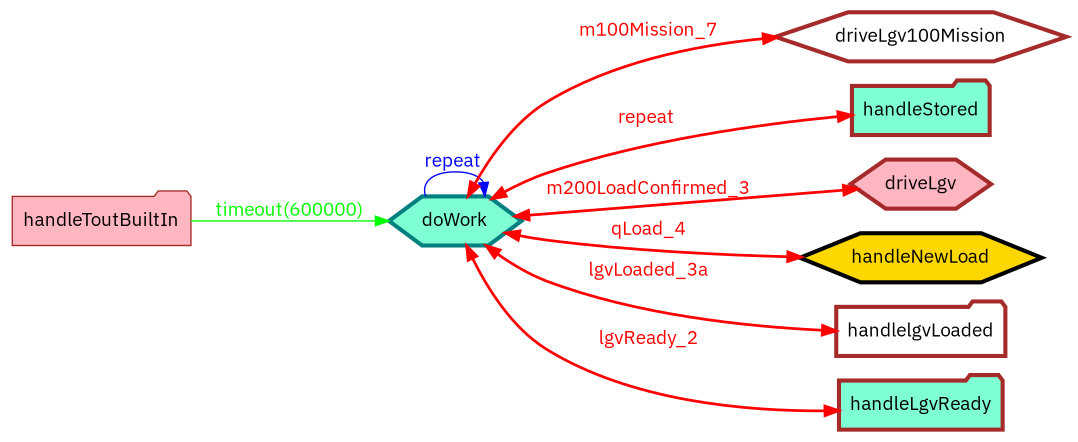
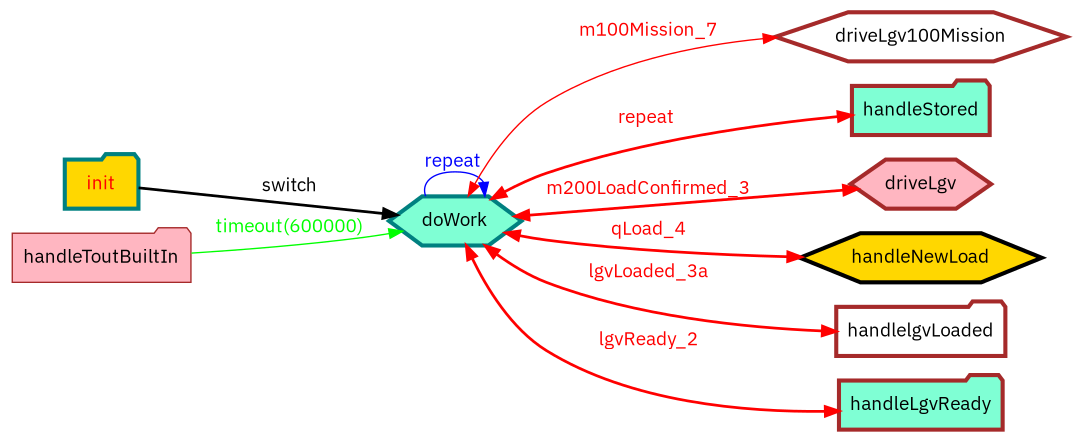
(599, 76) -> (599, 76)
none -> (102, 184)
